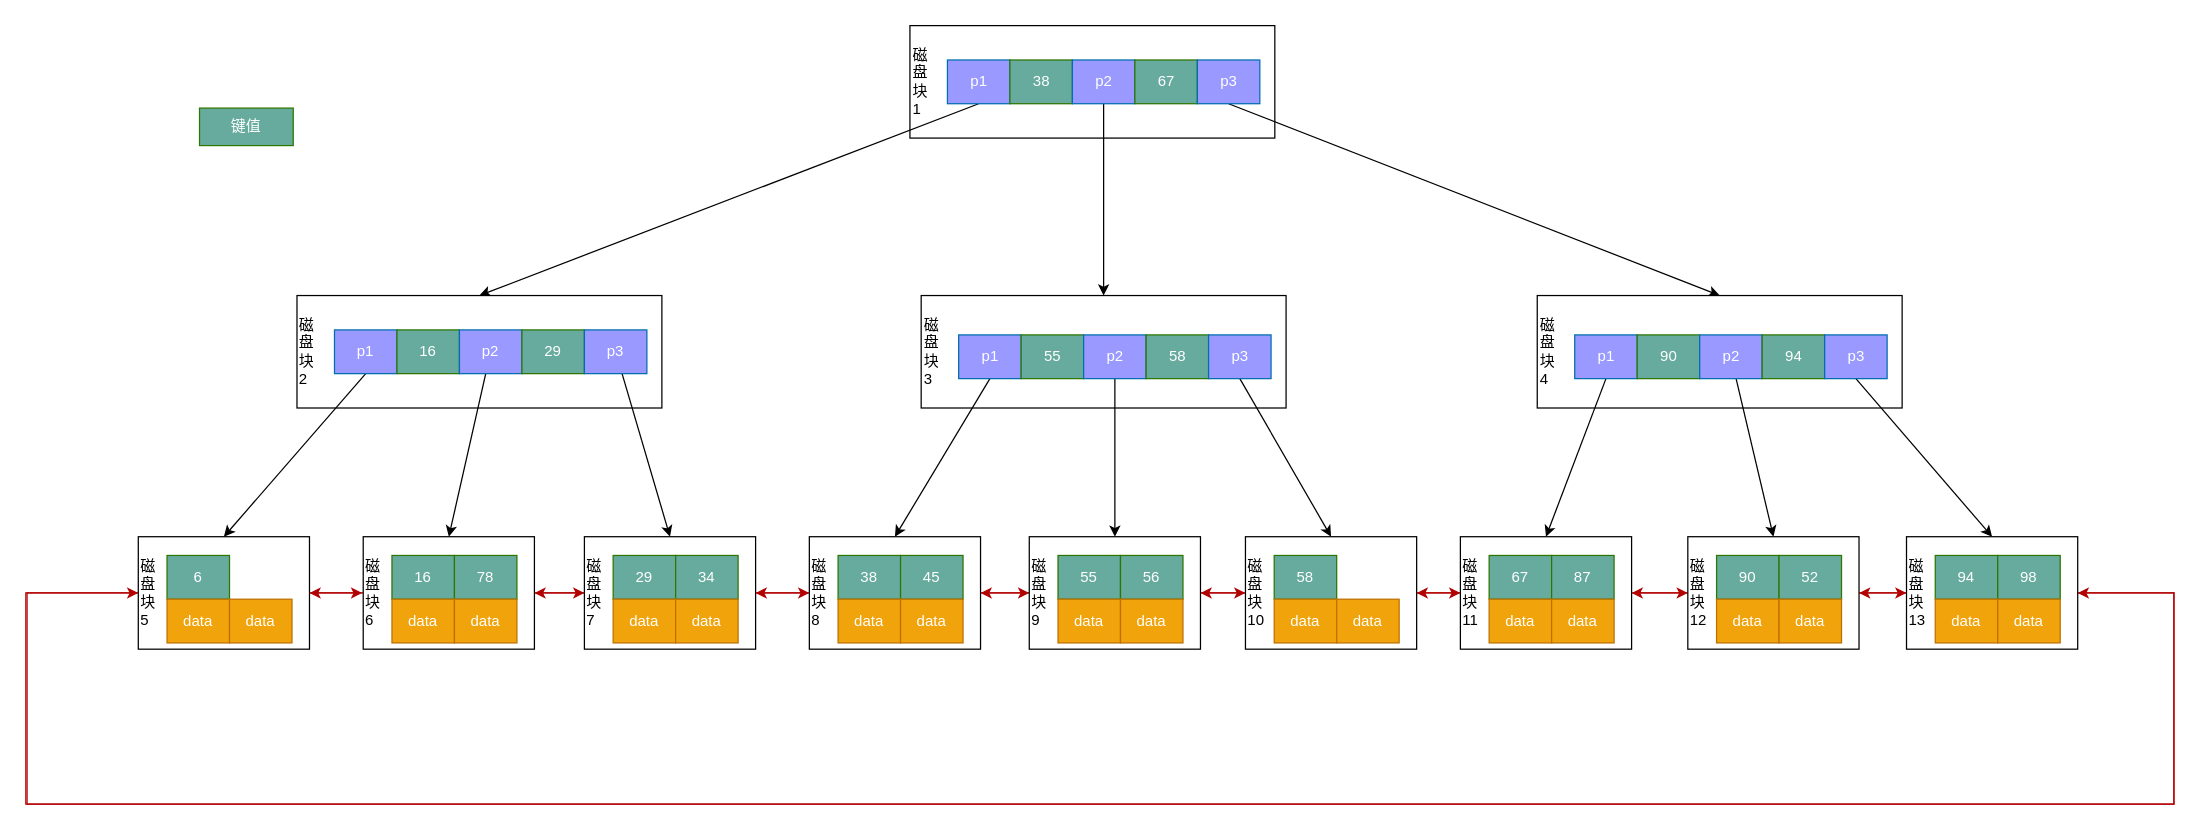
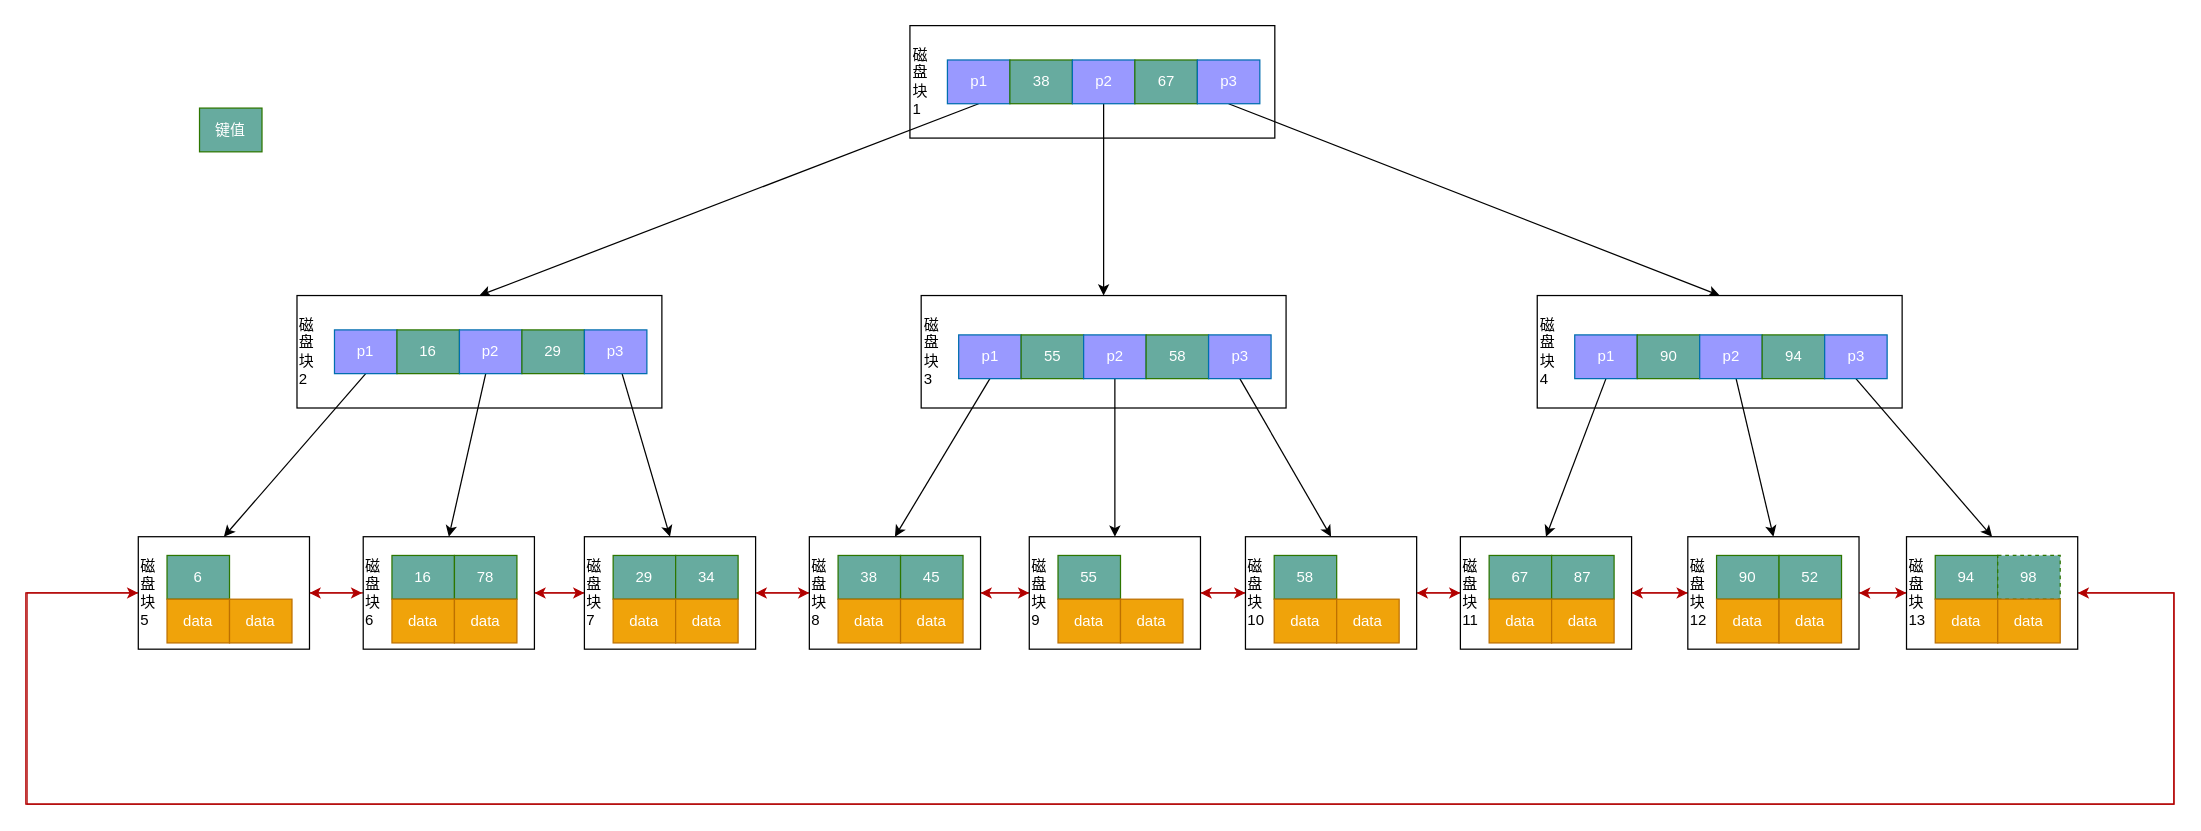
(246, 127) -> (231, 130)
(1152, 578) -> none
(2029, 578) -> (2029, 578)
